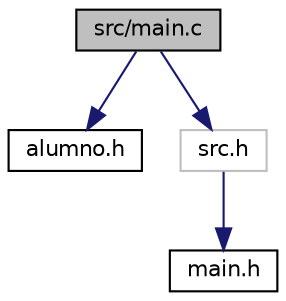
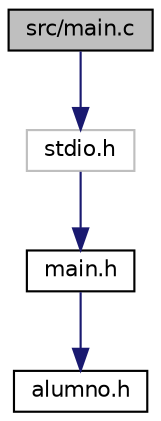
(117, 81) -> (81, 320)
(224, 151) -> (81, 151)
